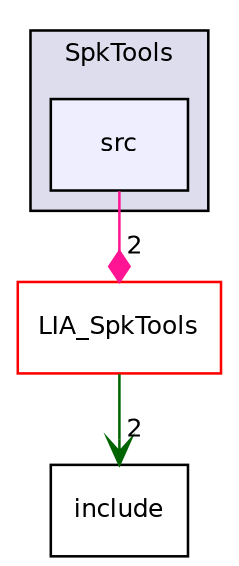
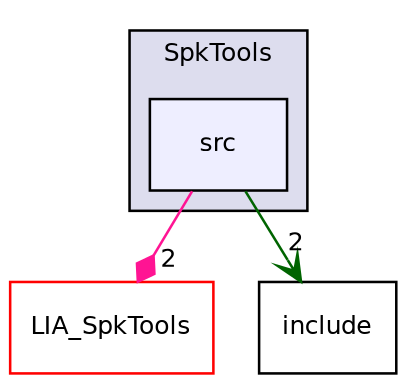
(119, 407) -> (268, 227)
